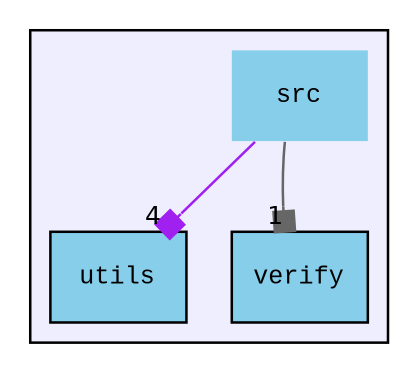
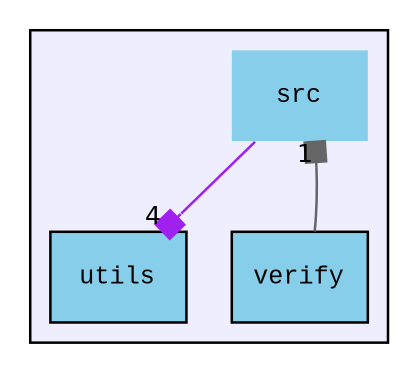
(283, 174) -> (317, 199)
